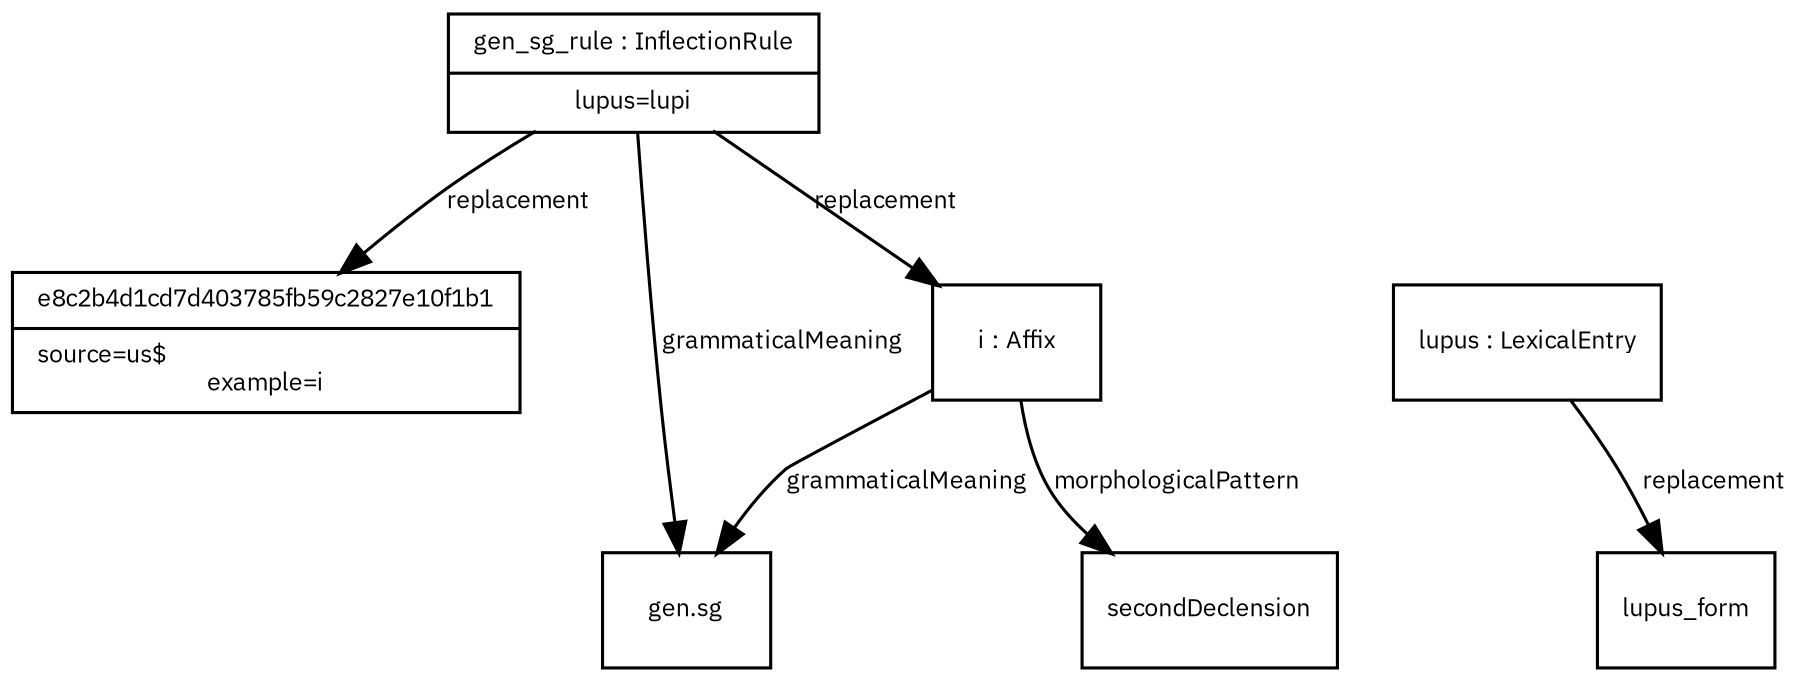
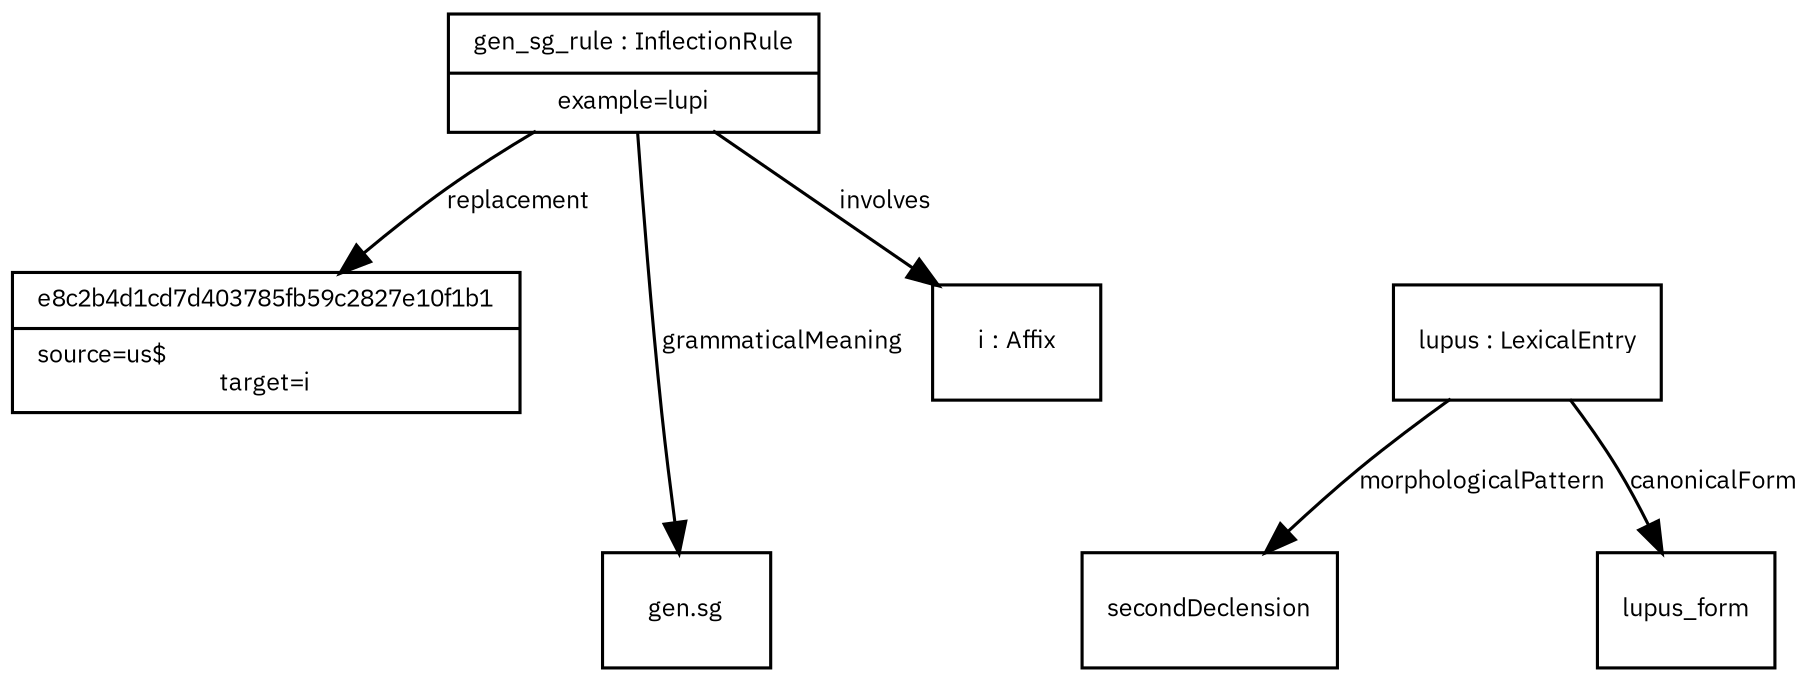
(634, 101) -> (634, 101)
(886, 202) -> (886, 202)
(266, 383) -> (266, 383)
(824, 448) -> none
(1041, 473) -> (1367, 462)
(1714, 483) -> (1714, 483)
